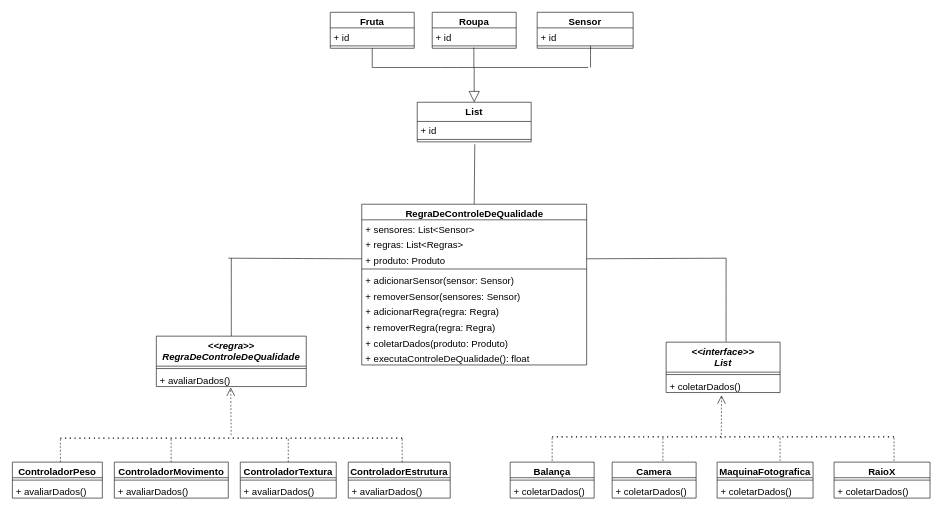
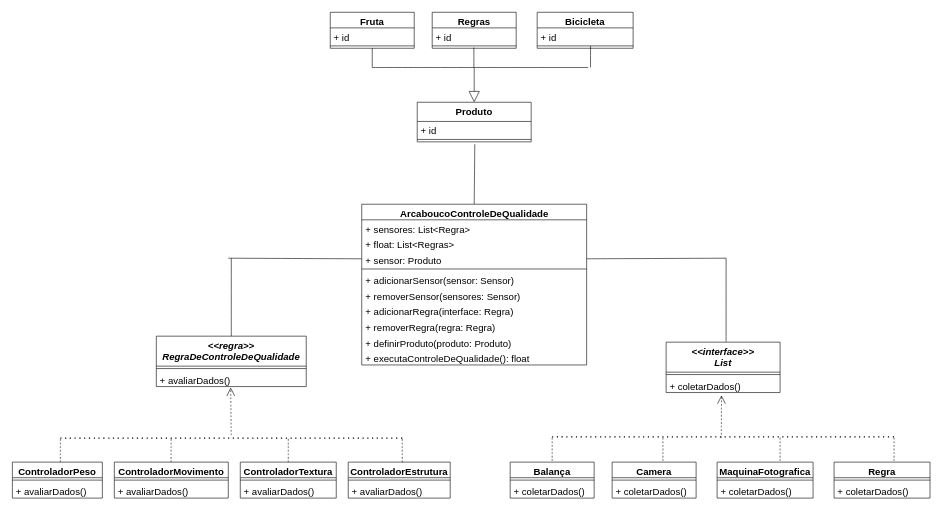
(474, 22) -> (474, 22)
(585, 22) -> (585, 22)
(474, 112) -> (474, 112)
(475, 214) -> (475, 214)
(425, 230) -> (423, 230)
(420, 245) -> (416, 245)
(410, 261) -> (408, 261)
(440, 313) -> (450, 313)
(447, 344) -> (451, 344)
(882, 472) -> (882, 472)
